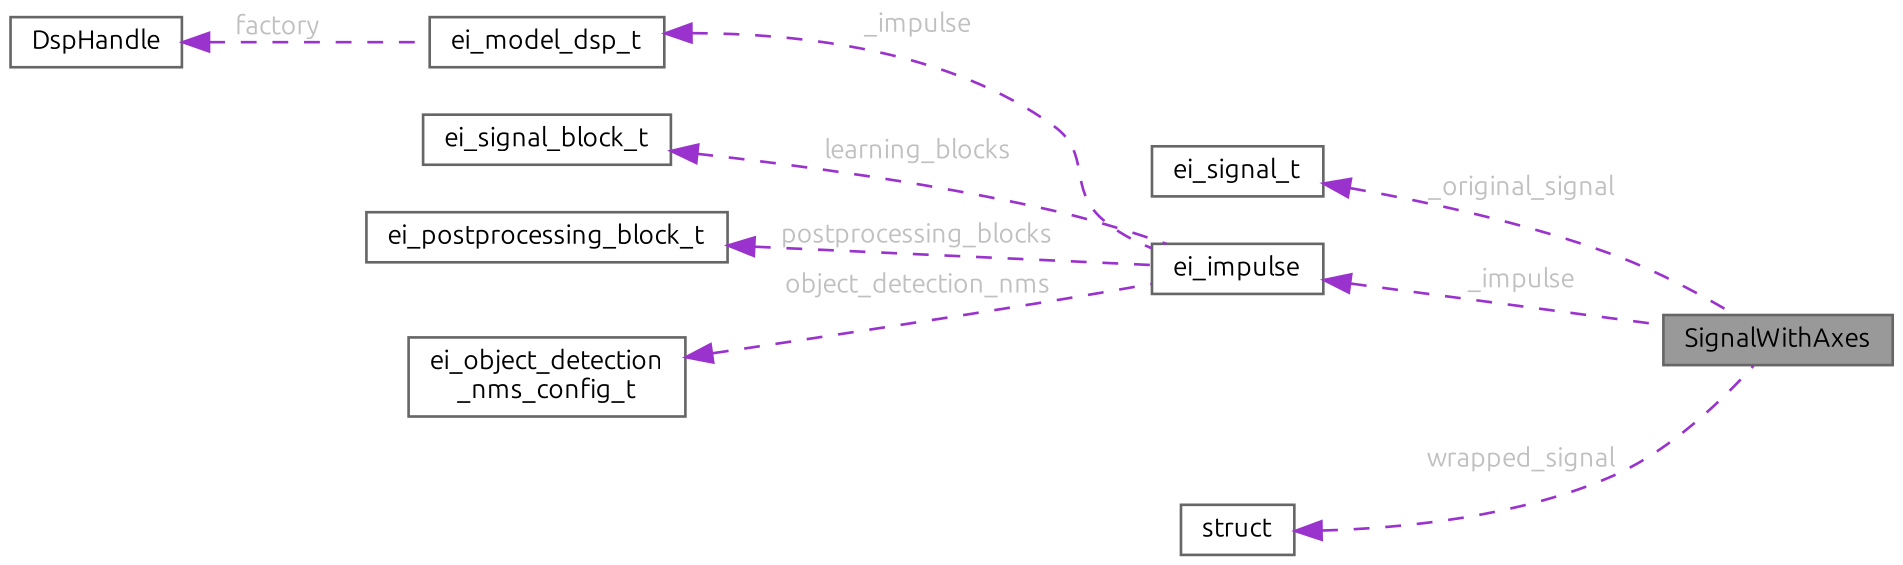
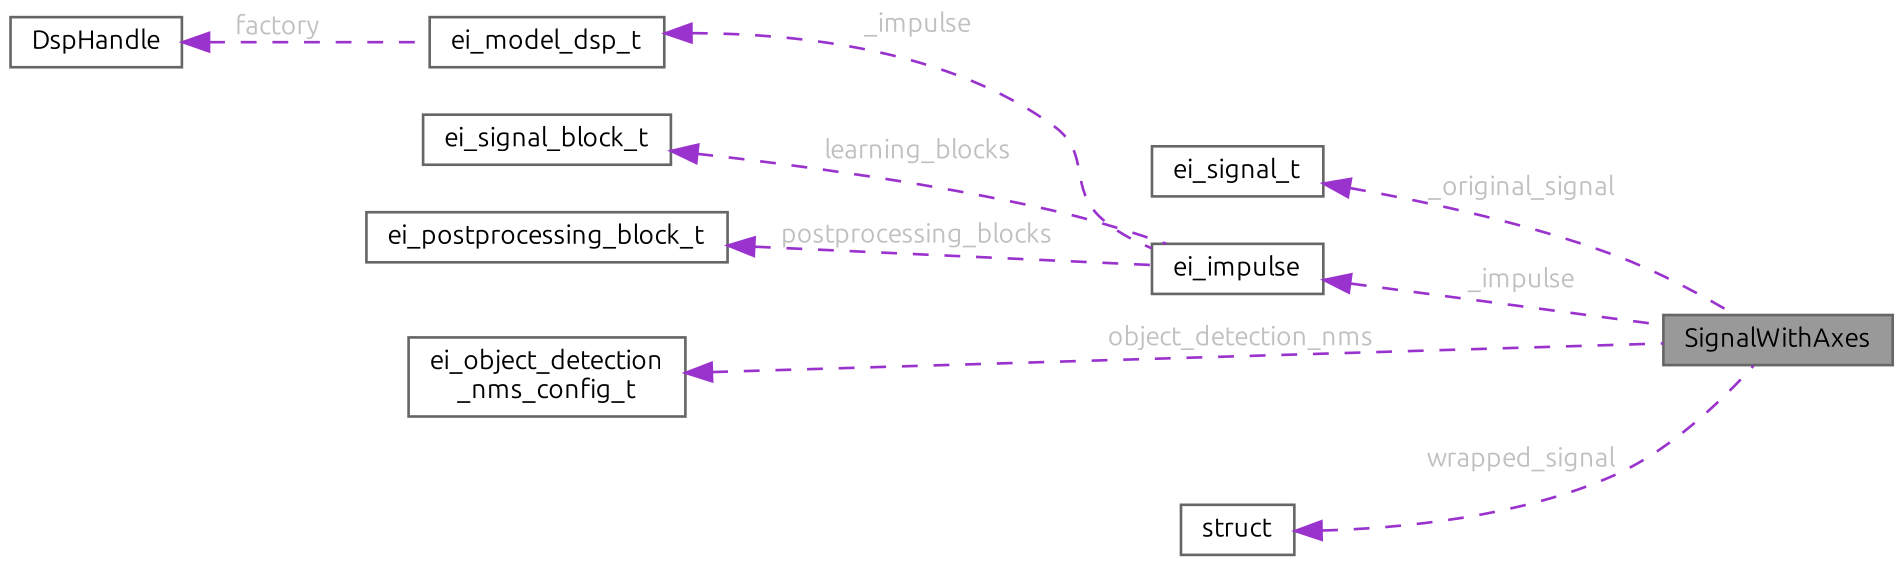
(932, 320) -> (1188, 358)
